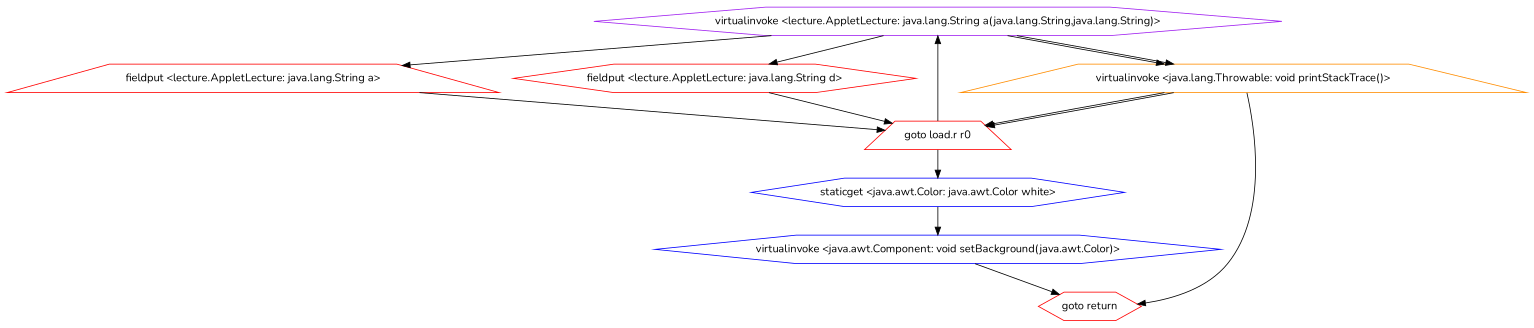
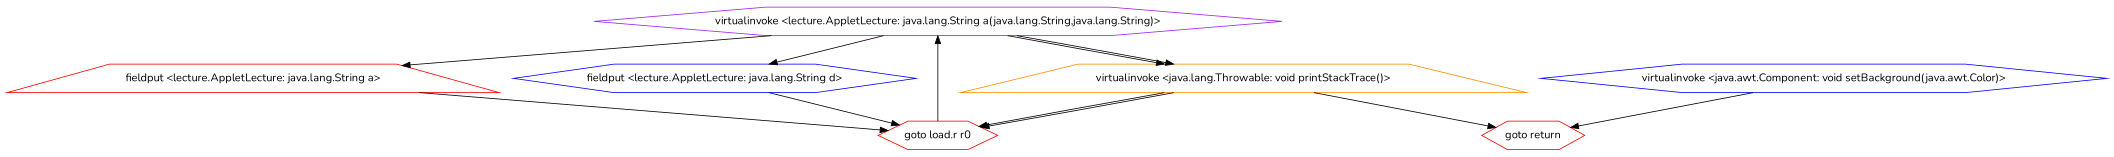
(715, 78) -> (715, 78)
(938, 135) -> (938, 135)
(938, 192) -> none
